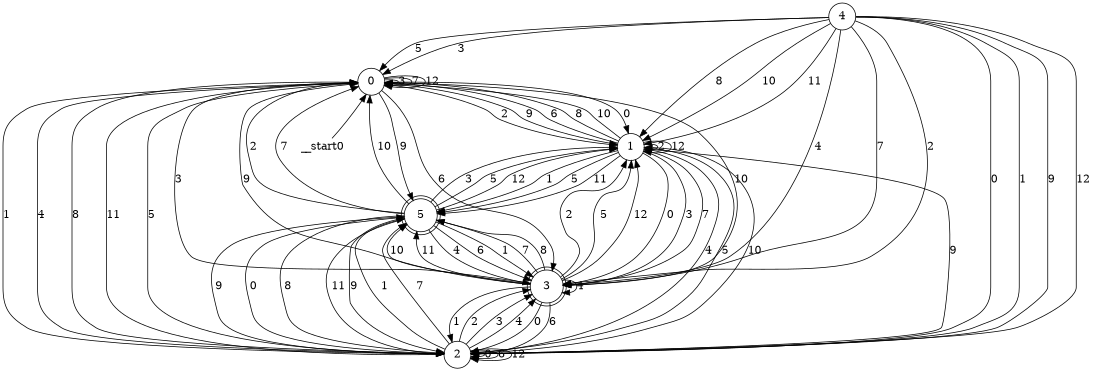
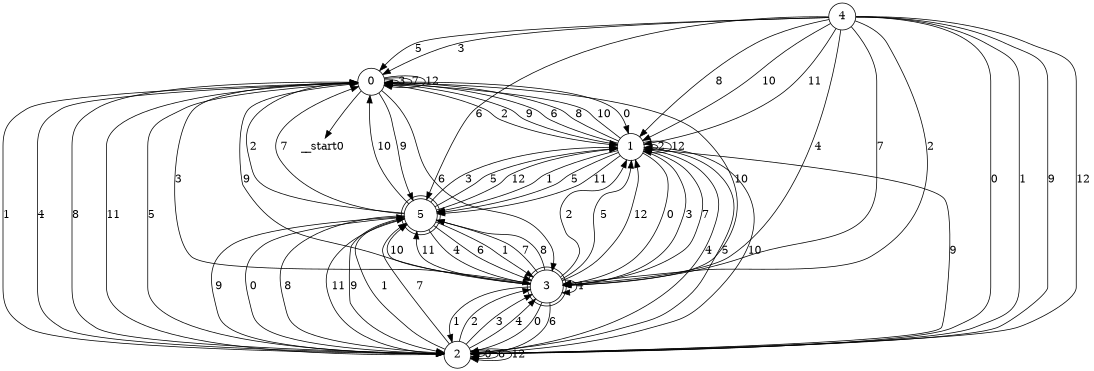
none -> (598, 48)
(347, 120) -> (344, 111)
